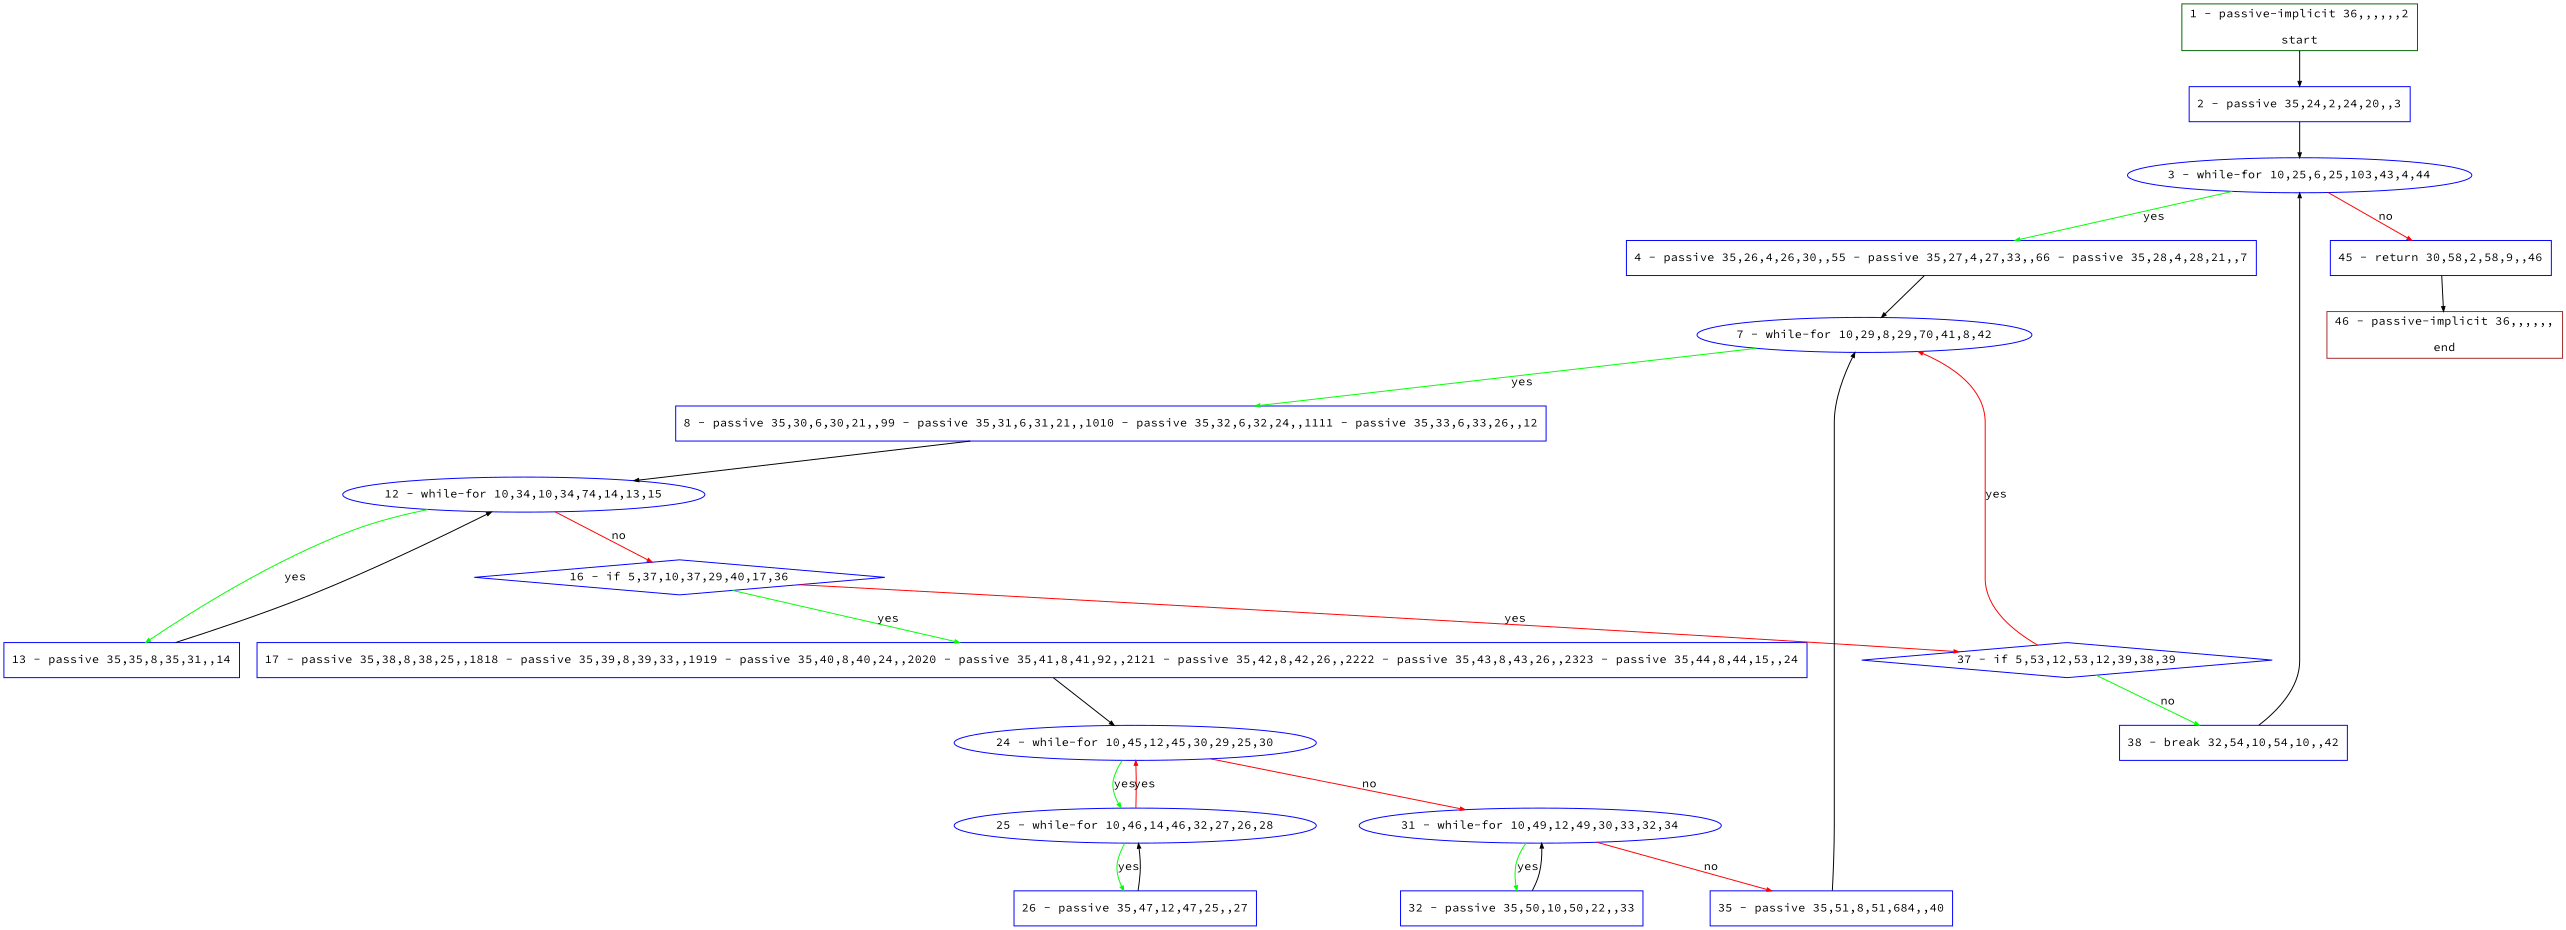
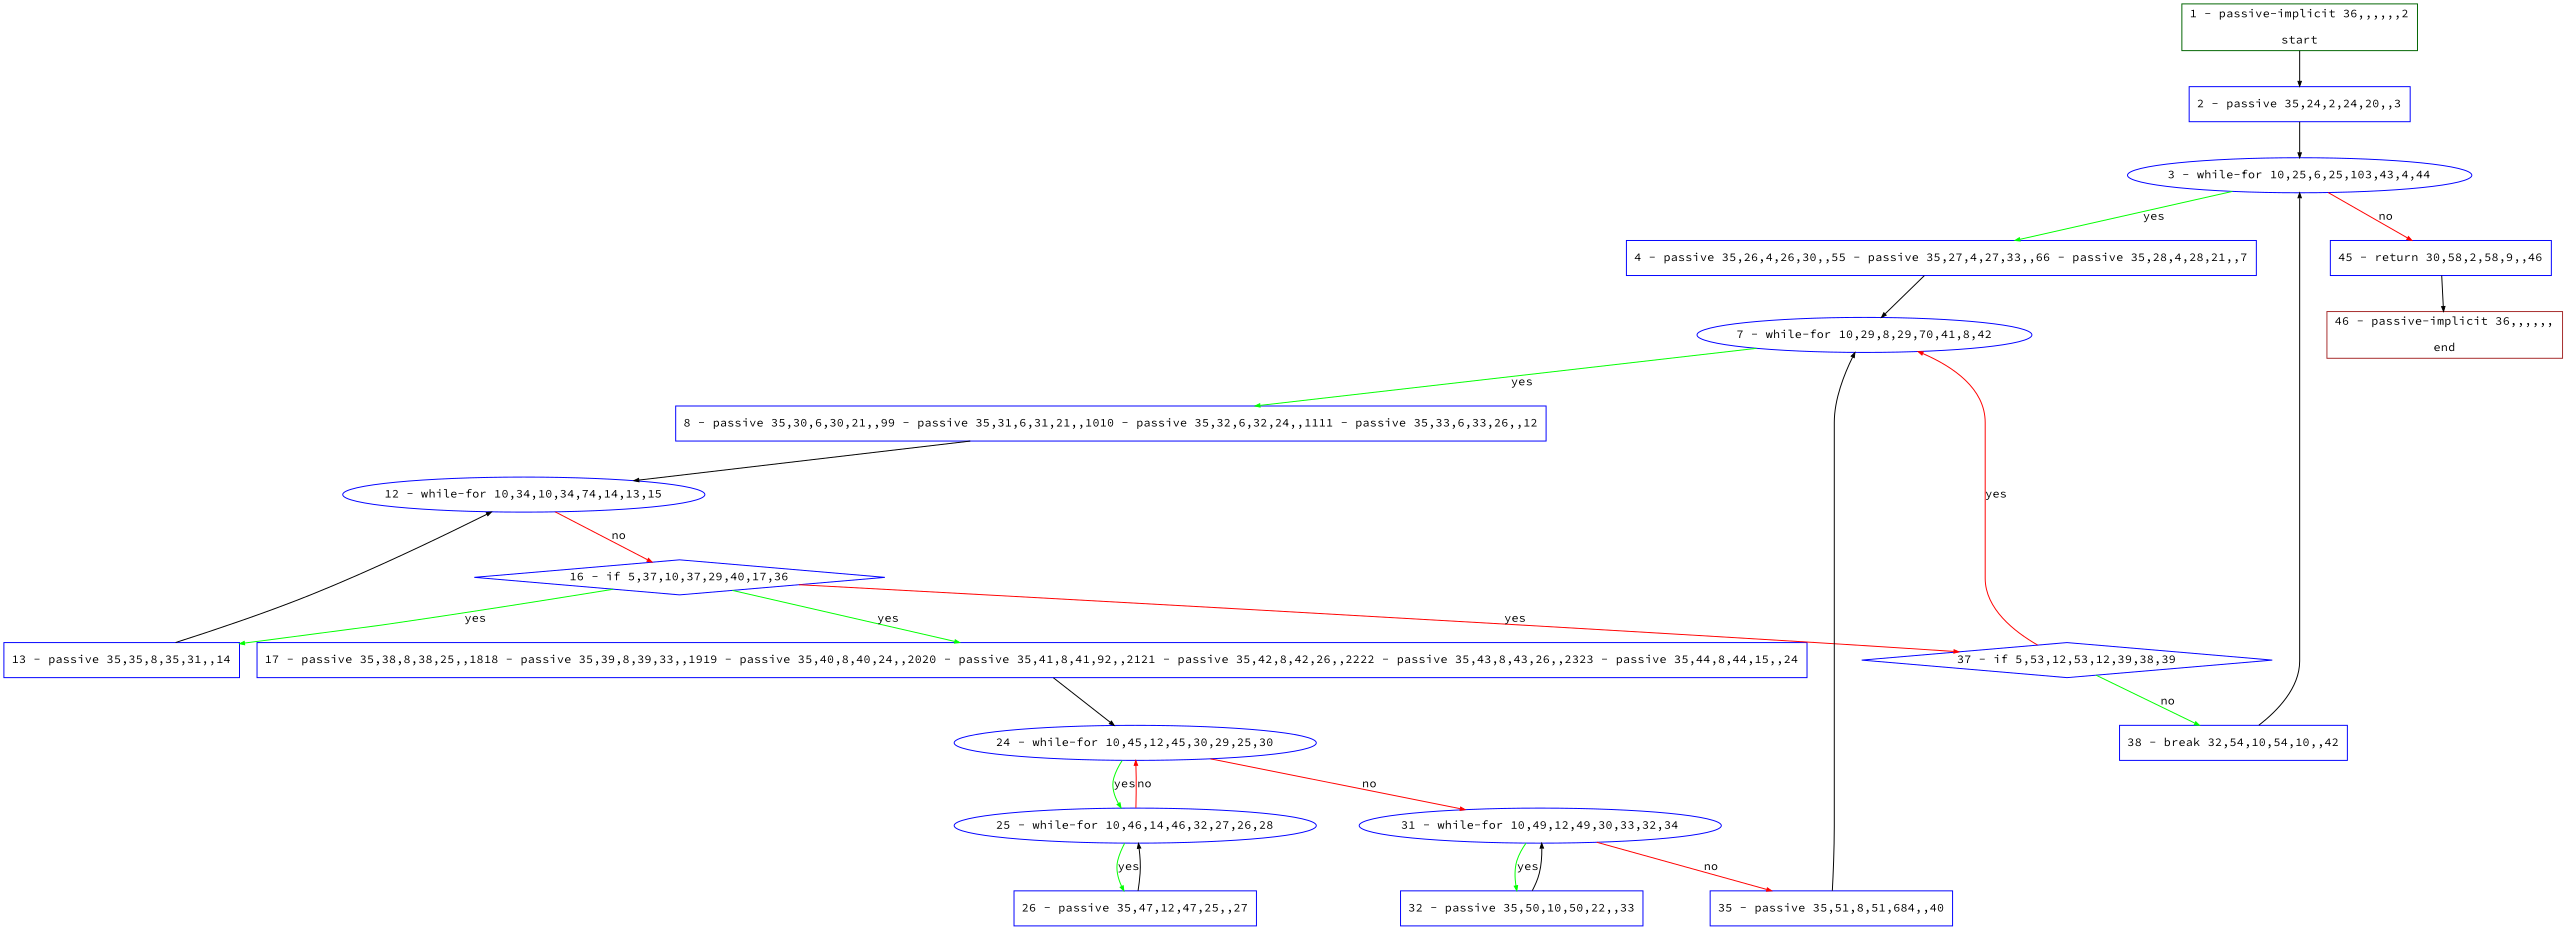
(283, 561) -> (429, 618)
(1145, 784) -> (1145, 784)
